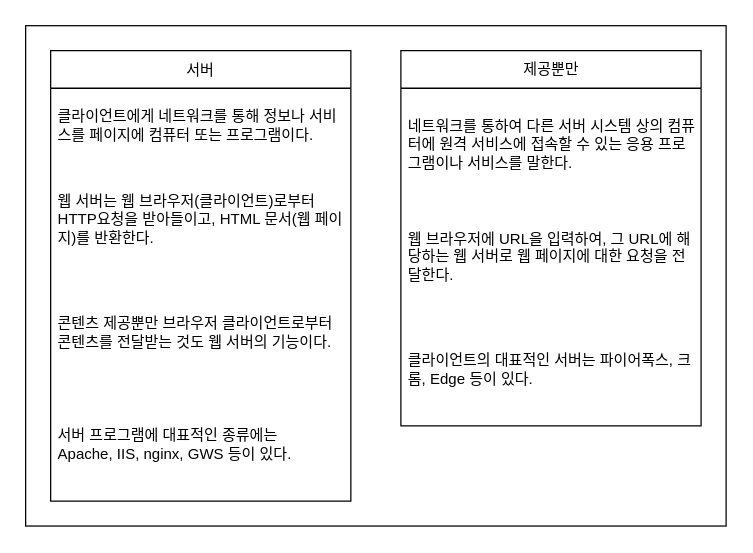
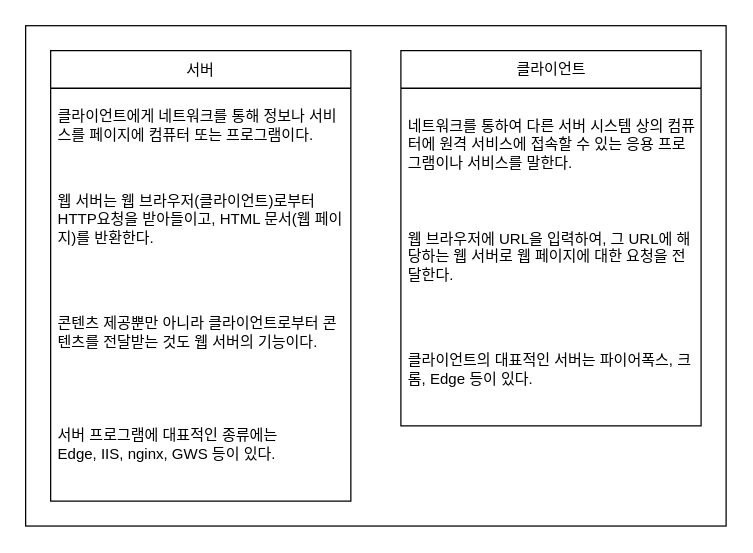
(551, 69) -> (551, 69)
(202, 332) -> (202, 332)
(202, 444) -> (202, 444)
